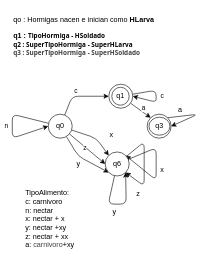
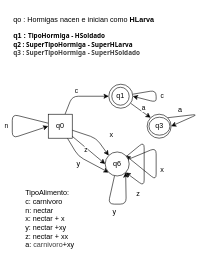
(60, 126) -> (60, 126)
